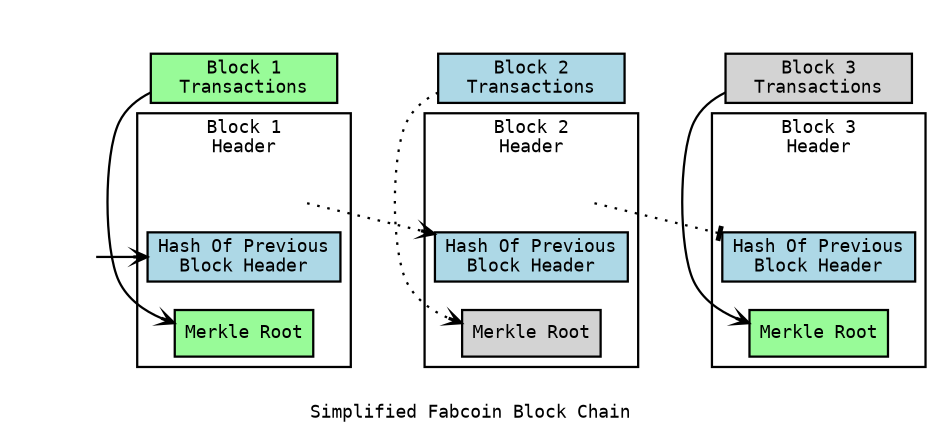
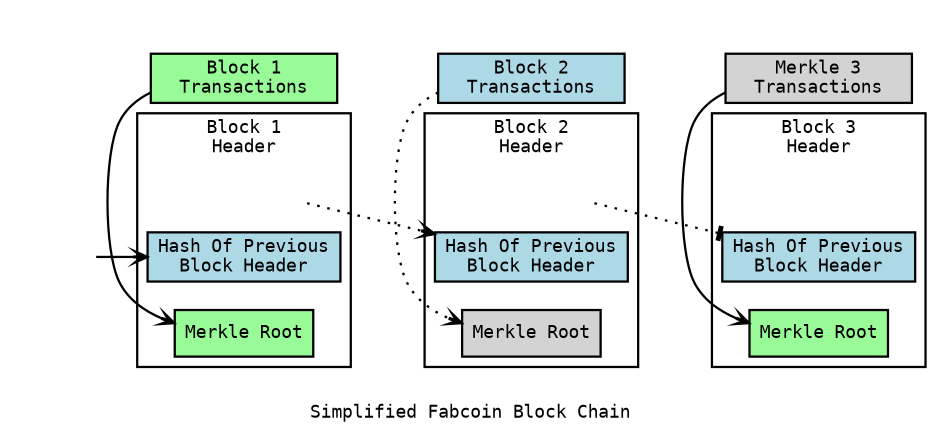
(819, 78) -> (819, 78)
